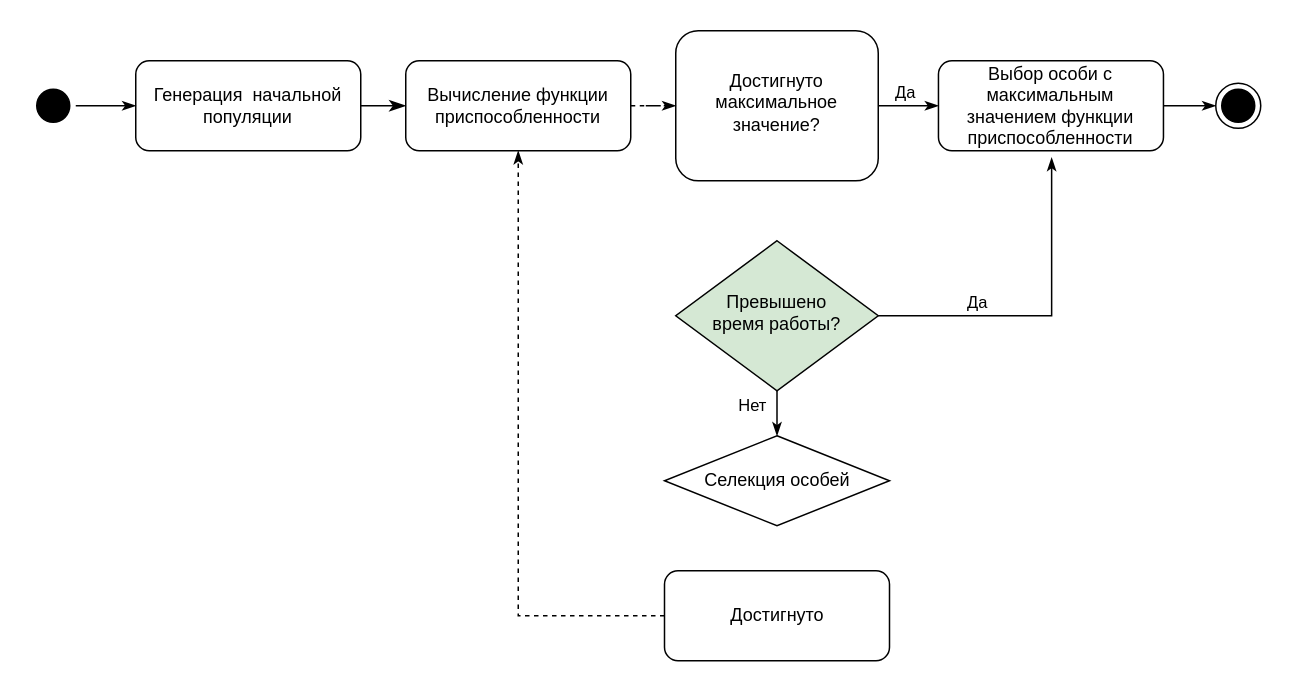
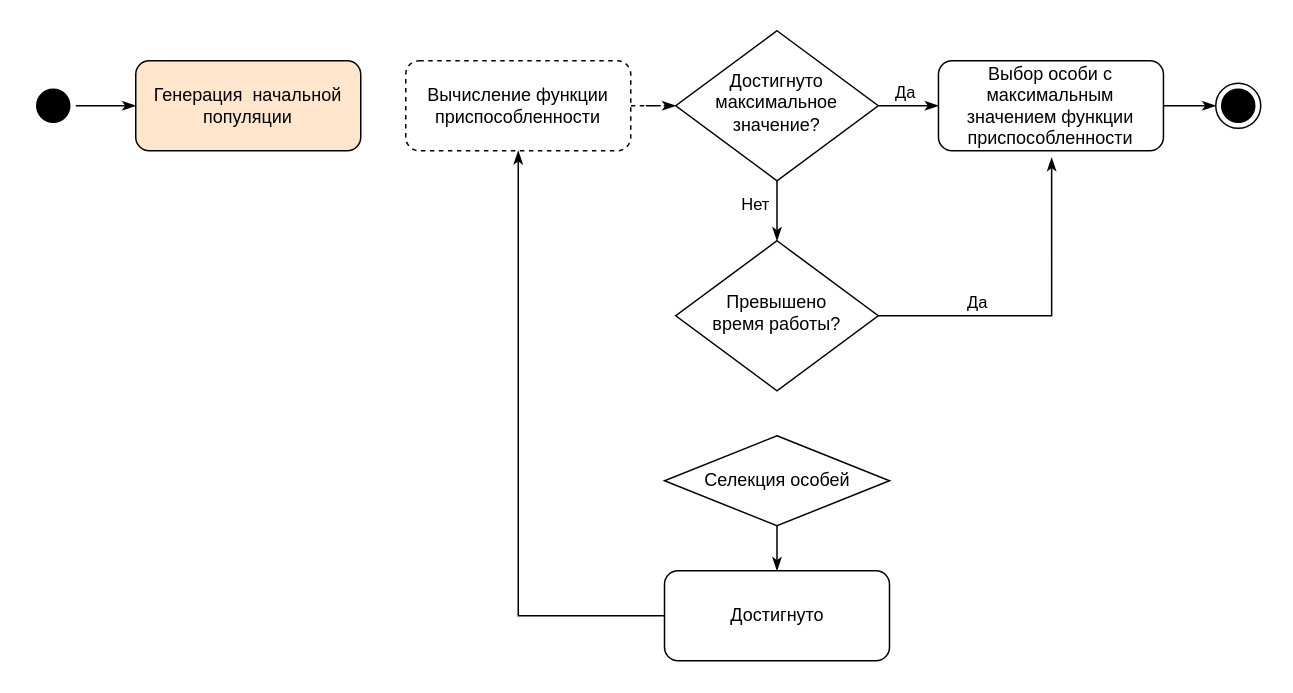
(248, 106) -> (248, 106)
(390, 106) -> none
(518, 106) -> (518, 106)
(777, 106) -> (777, 106)
none -> (777, 206)
(777, 316) -> (777, 316)
(777, 419) -> none
(518, 460) -> (518, 460)
none -> (777, 554)
